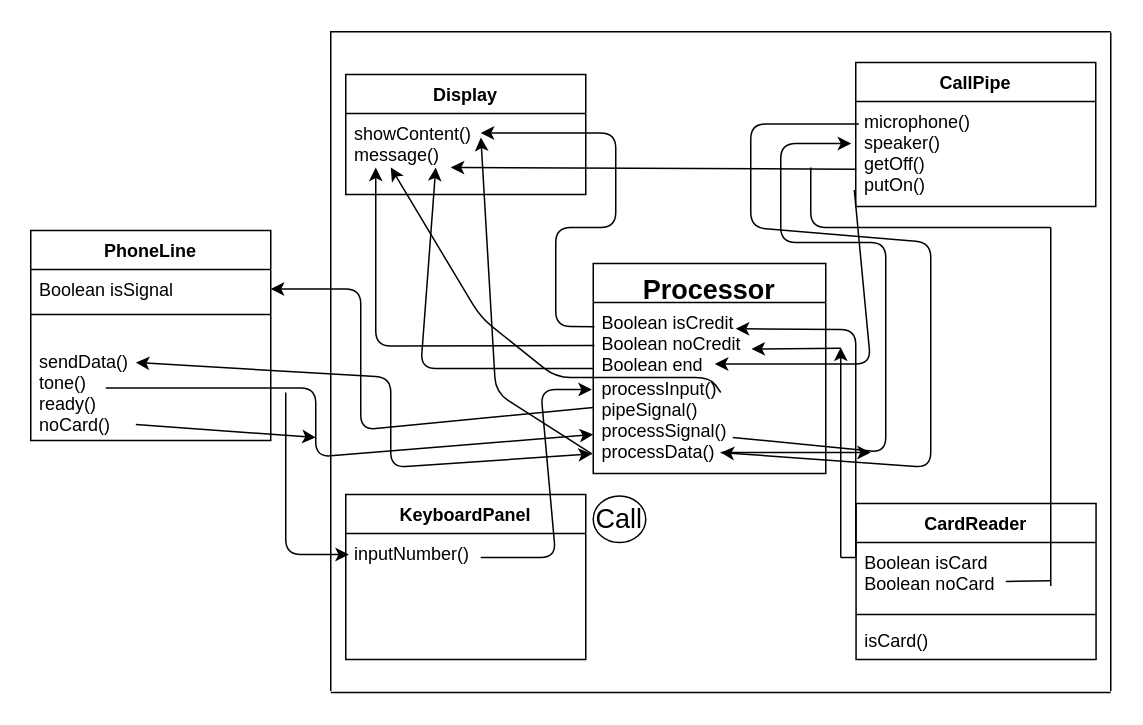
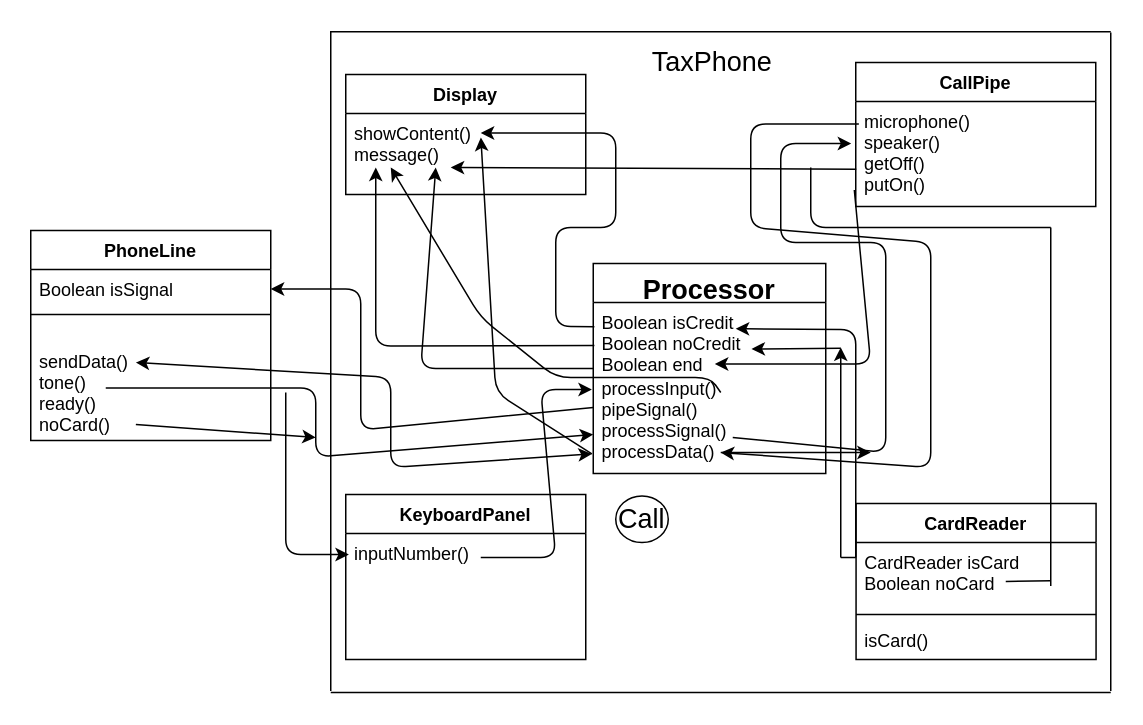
none -> (713, 62)
(620, 519) -> (642, 519)
(928, 563) -> (945, 563)
